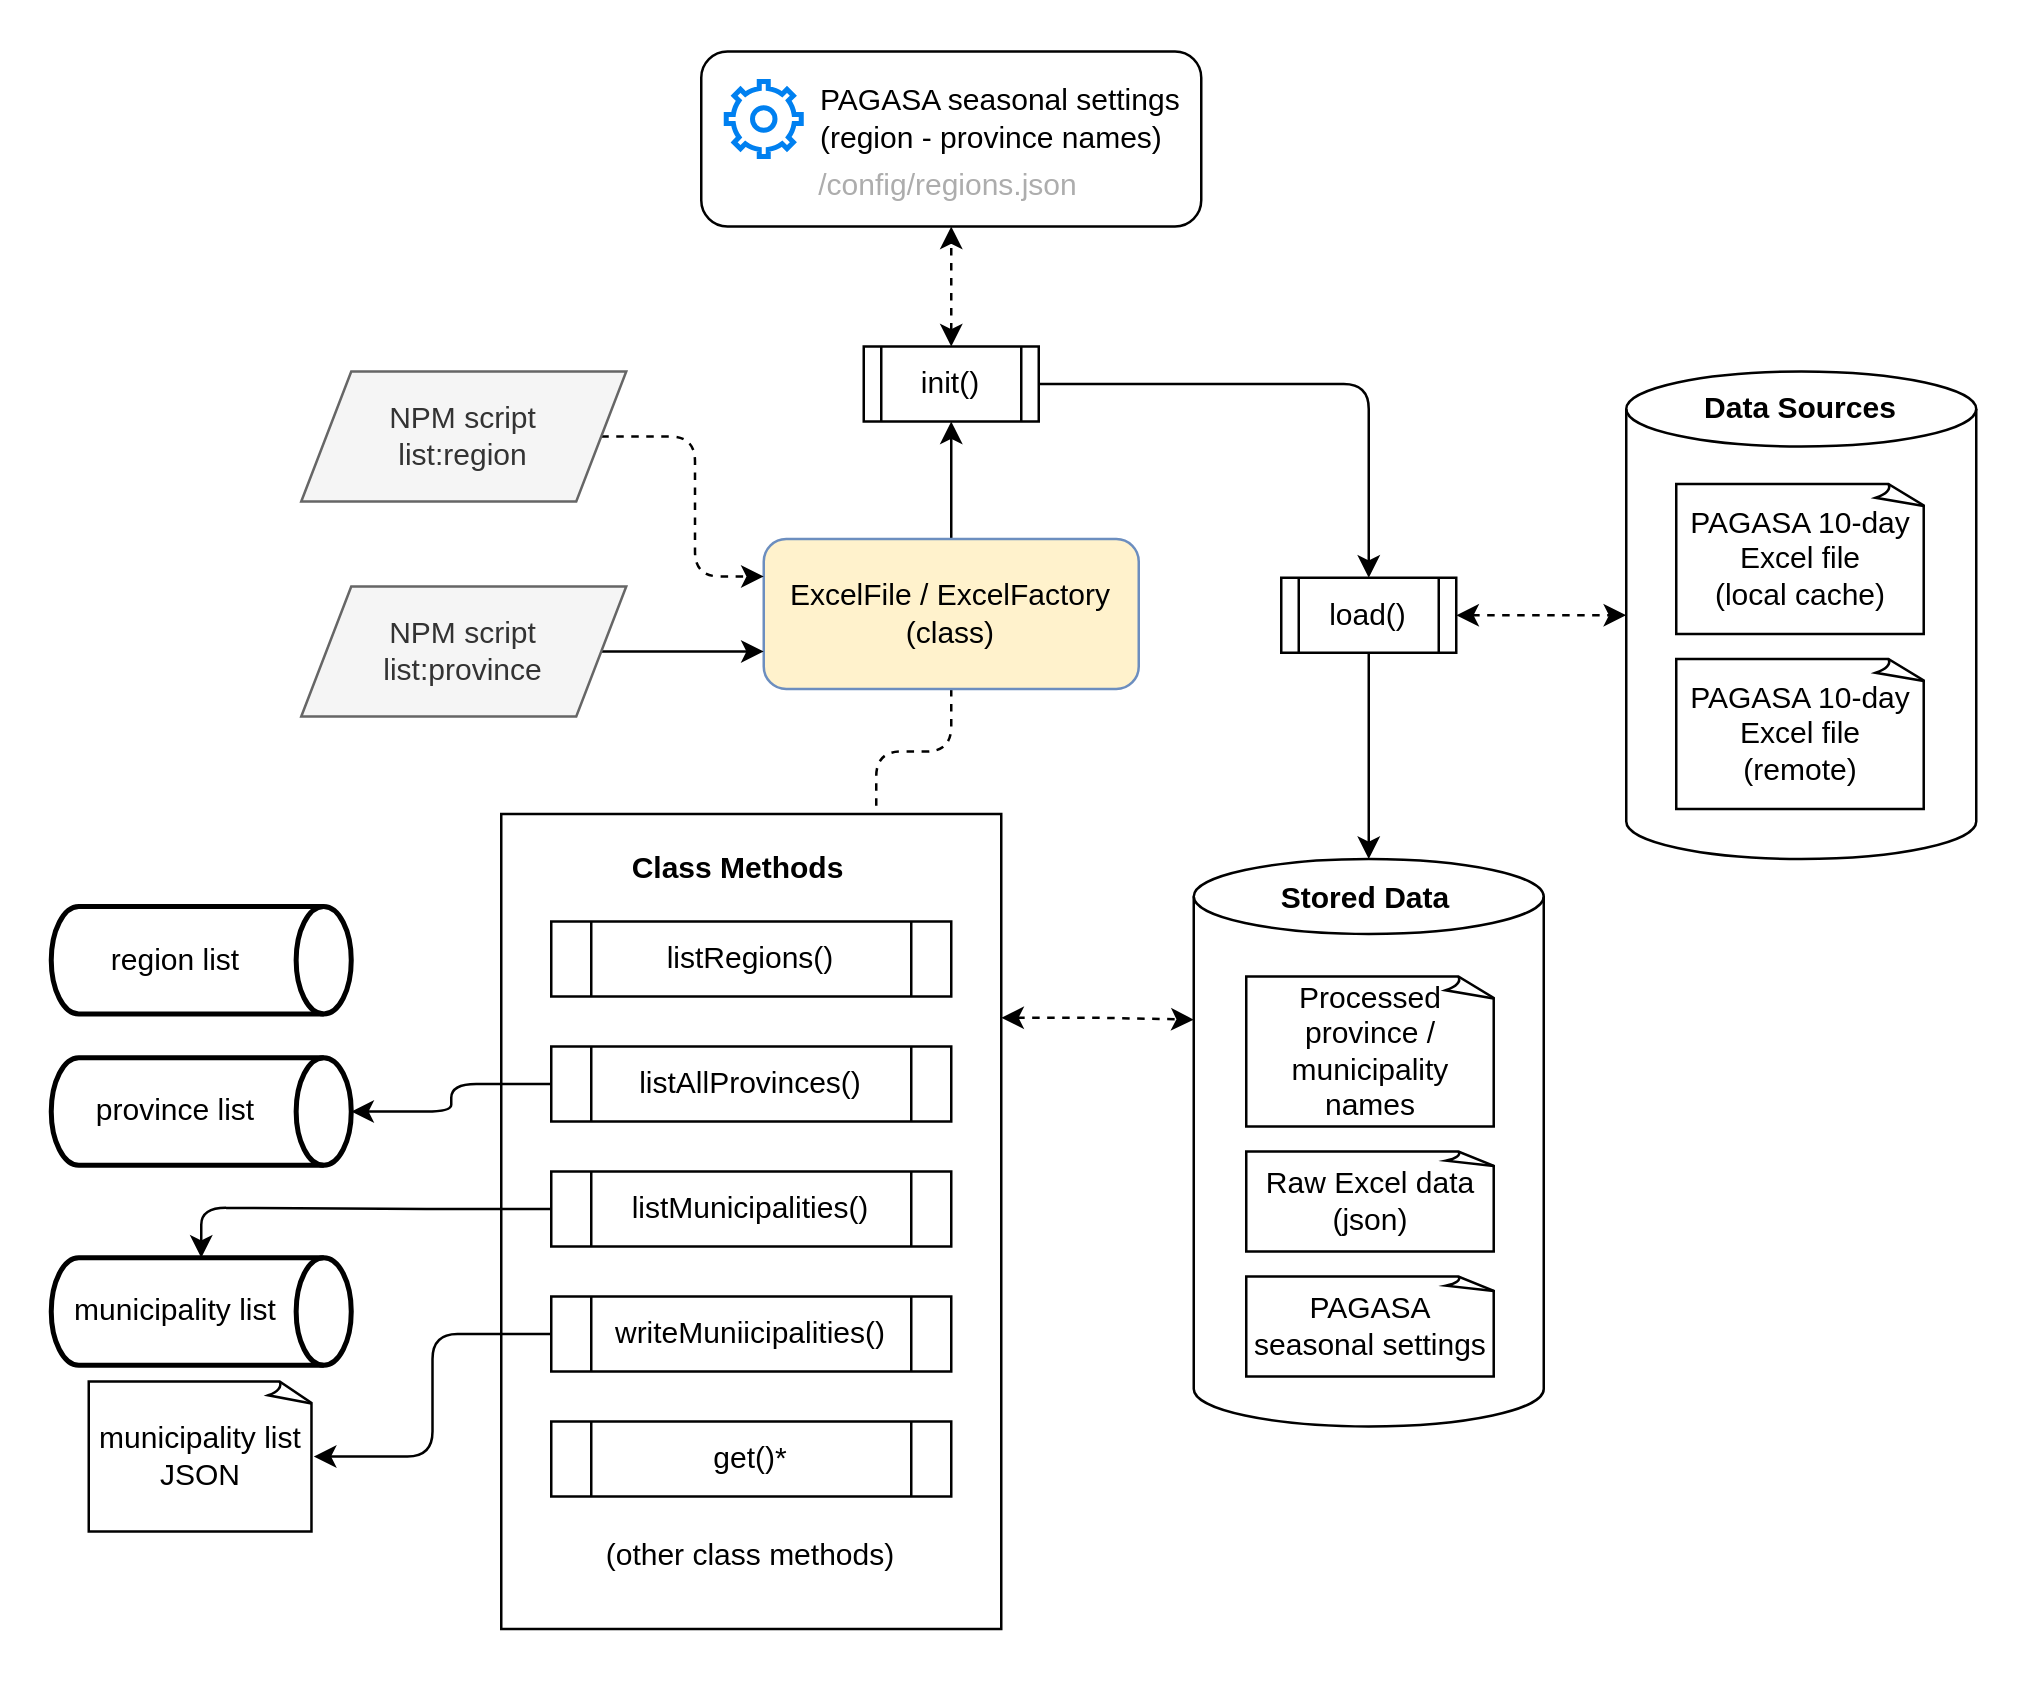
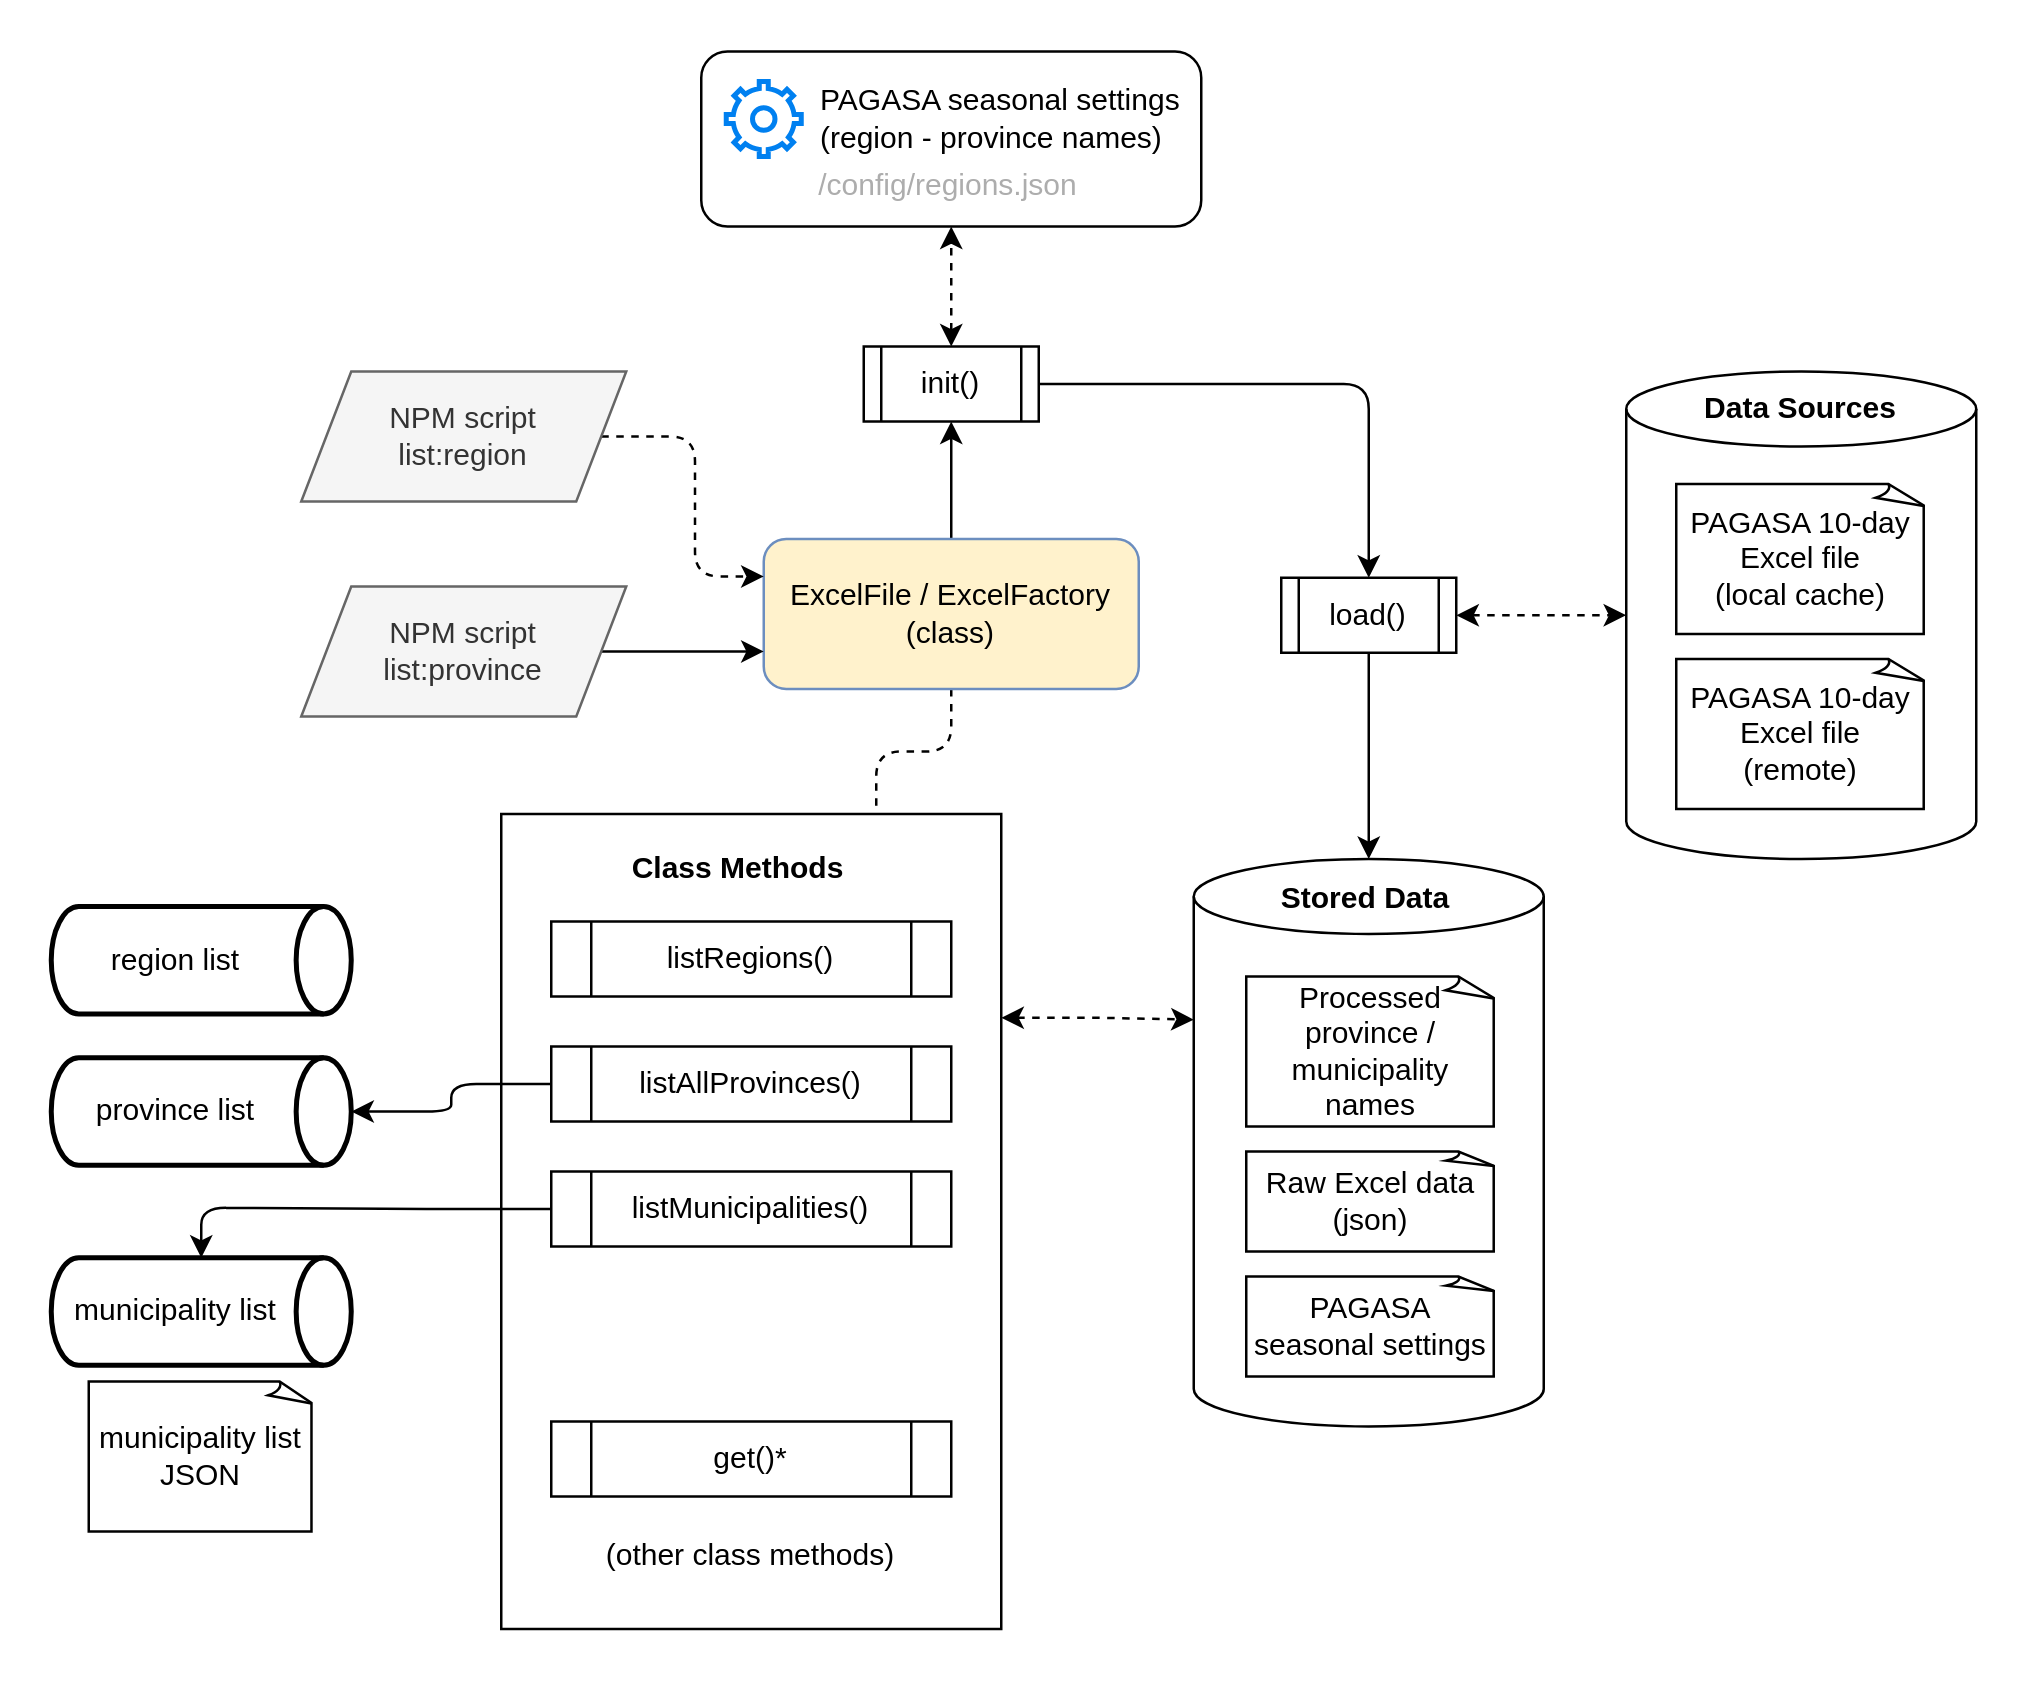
(751, 1334) -> none
(433, 1387) -> none
